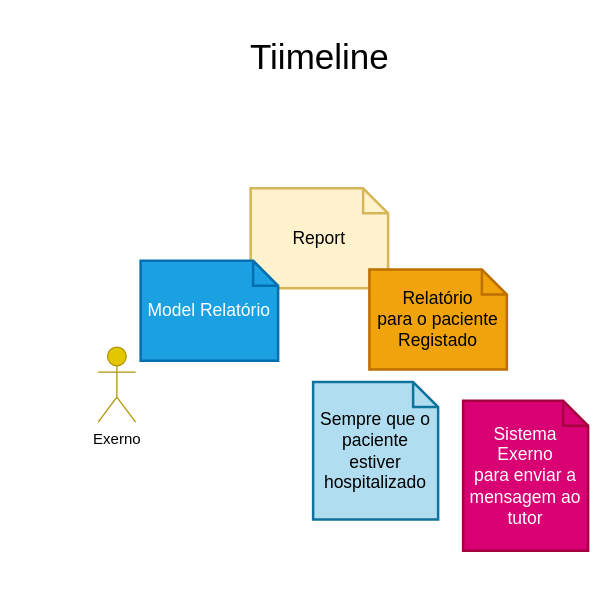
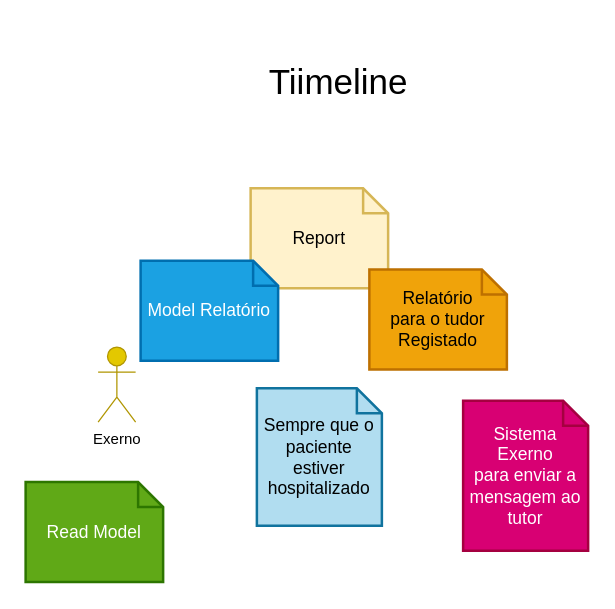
(319, 57) -> (338, 82)
(438, 319) -> (438, 319)
(376, 451) -> (319, 457)
none -> (94, 532)
